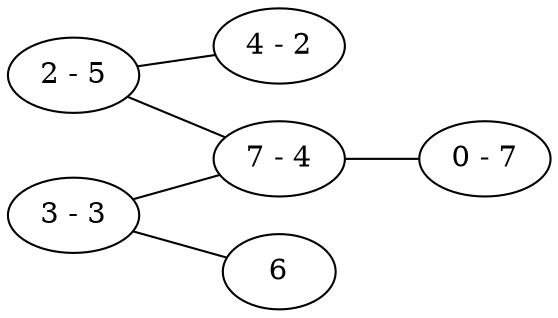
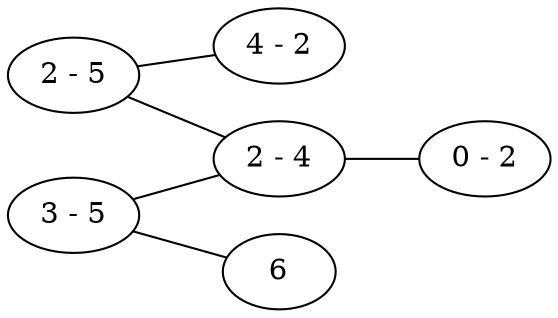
(279, 159) -> (279, 159)
(485, 159) -> (485, 159)
(74, 215) -> (74, 215)
